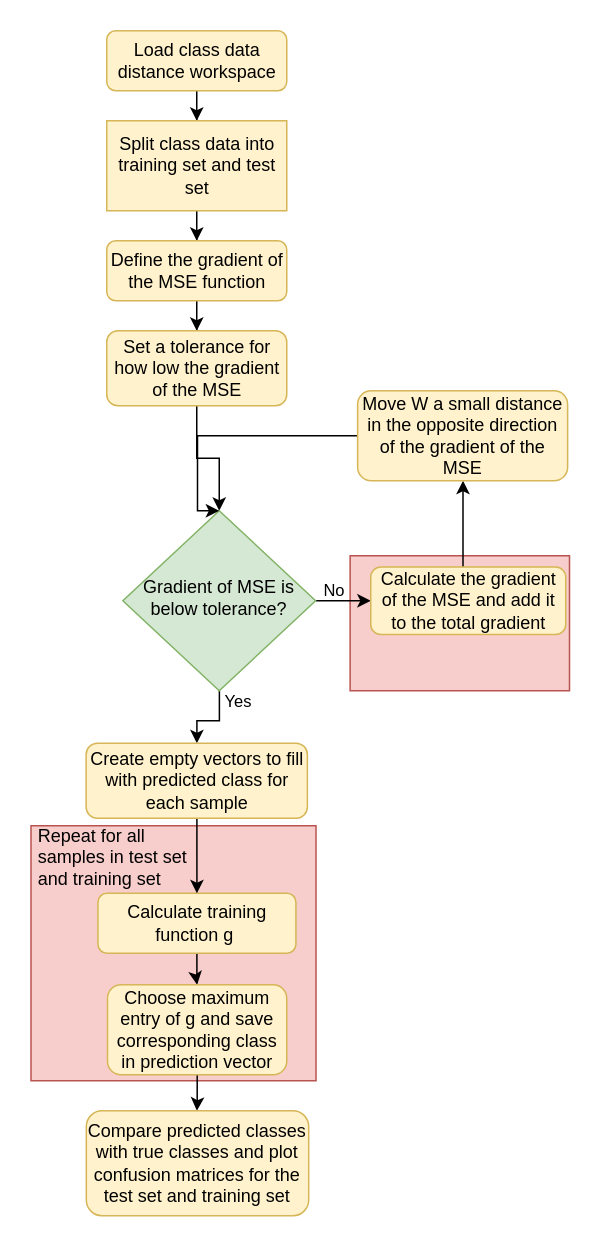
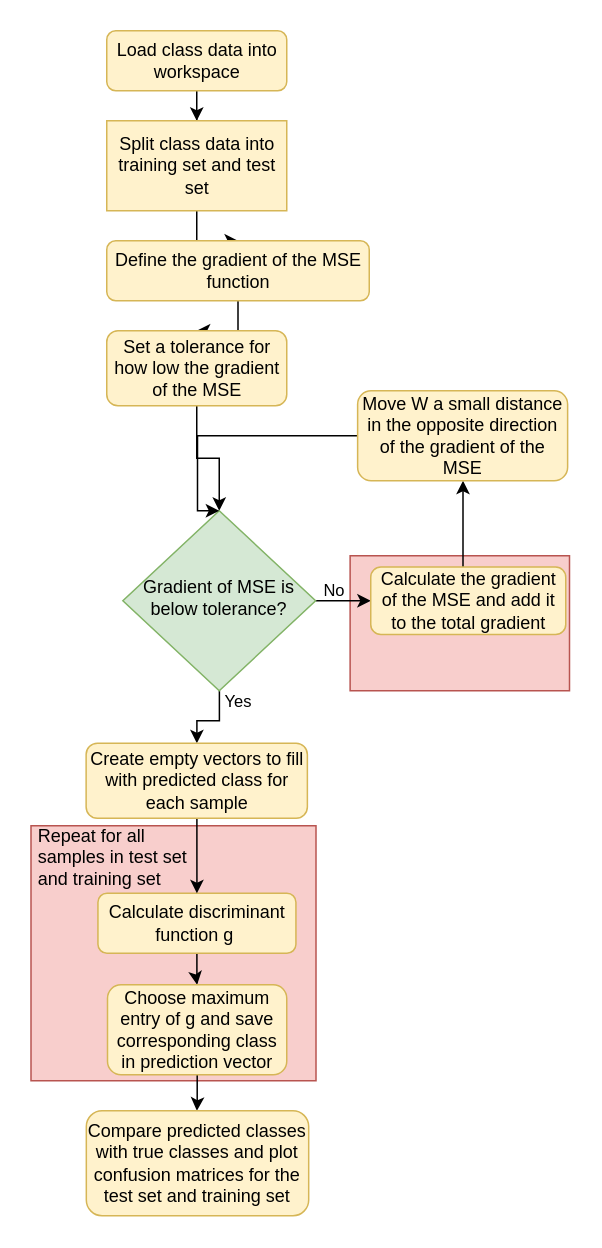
(197, 61) -> (197, 61)
(197, 271) -> (238, 271)
(197, 923) -> (197, 923)
